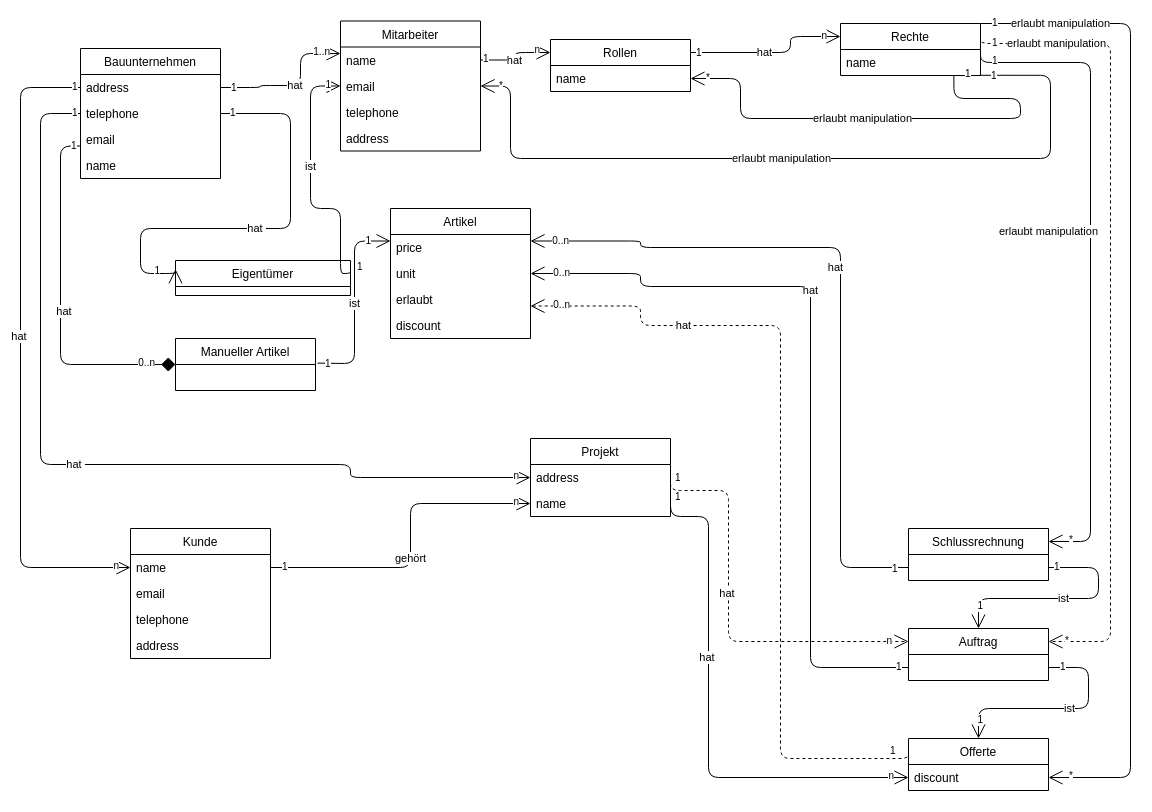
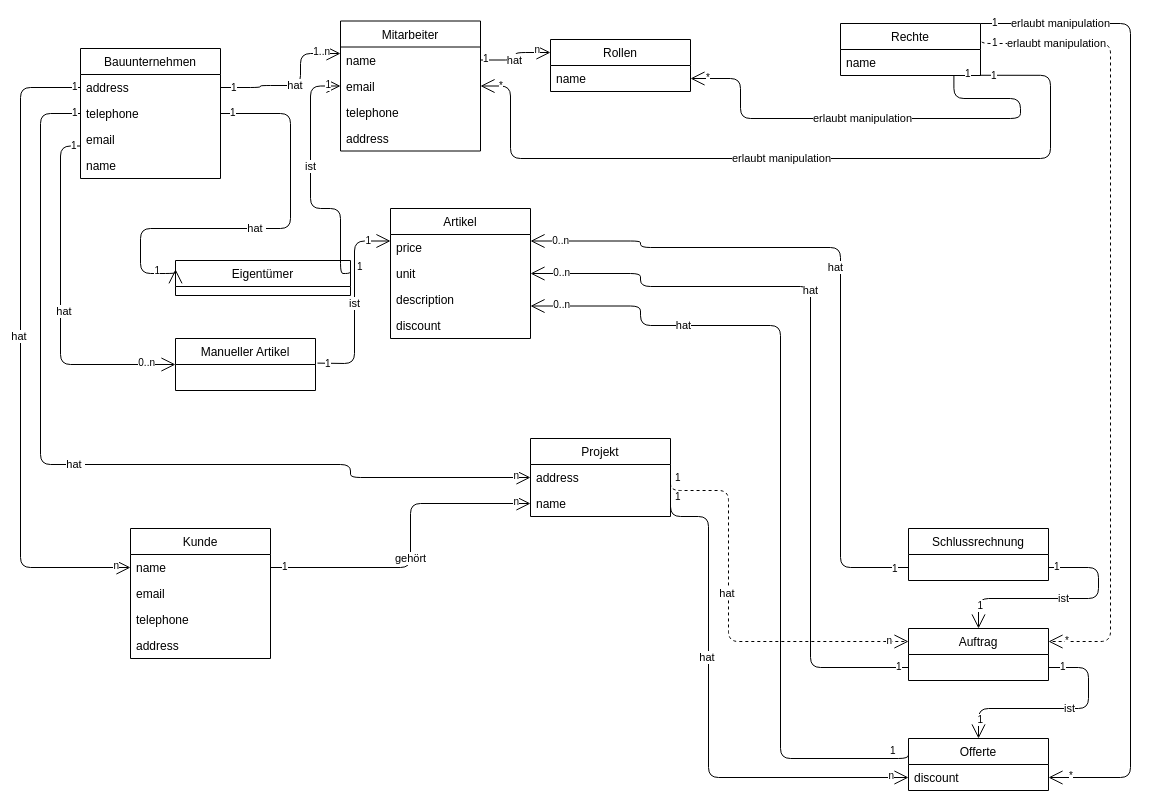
(767, 53) -> none
(1091, 267) -> none
(418, 300) -> (430, 300)
(161, 365) -> (166, 365)
(781, 559) -> (781, 559)
